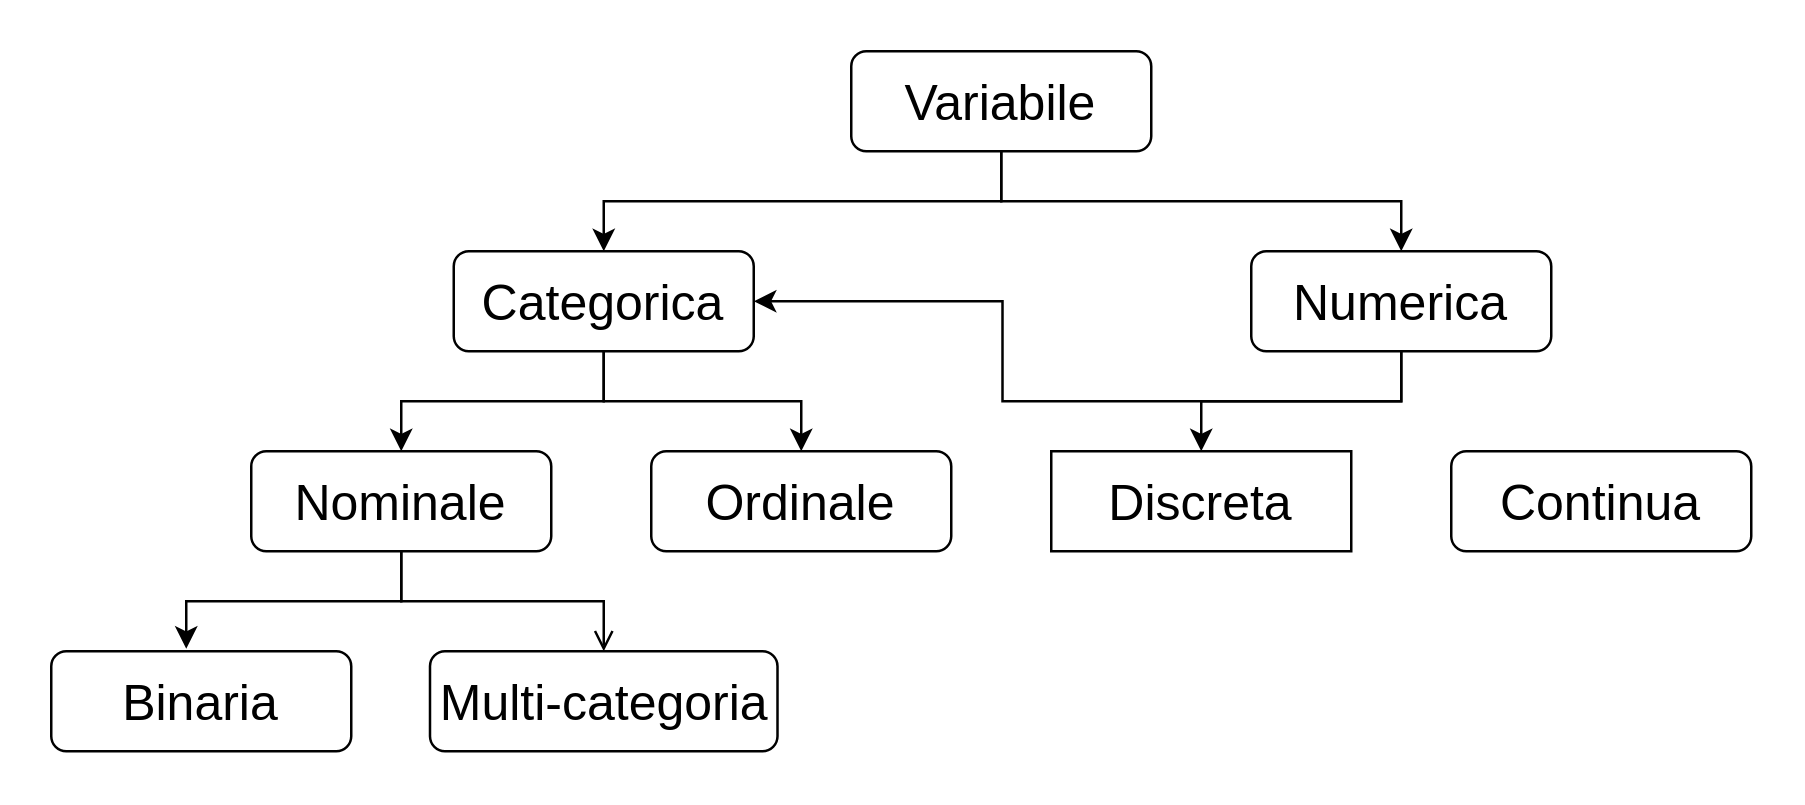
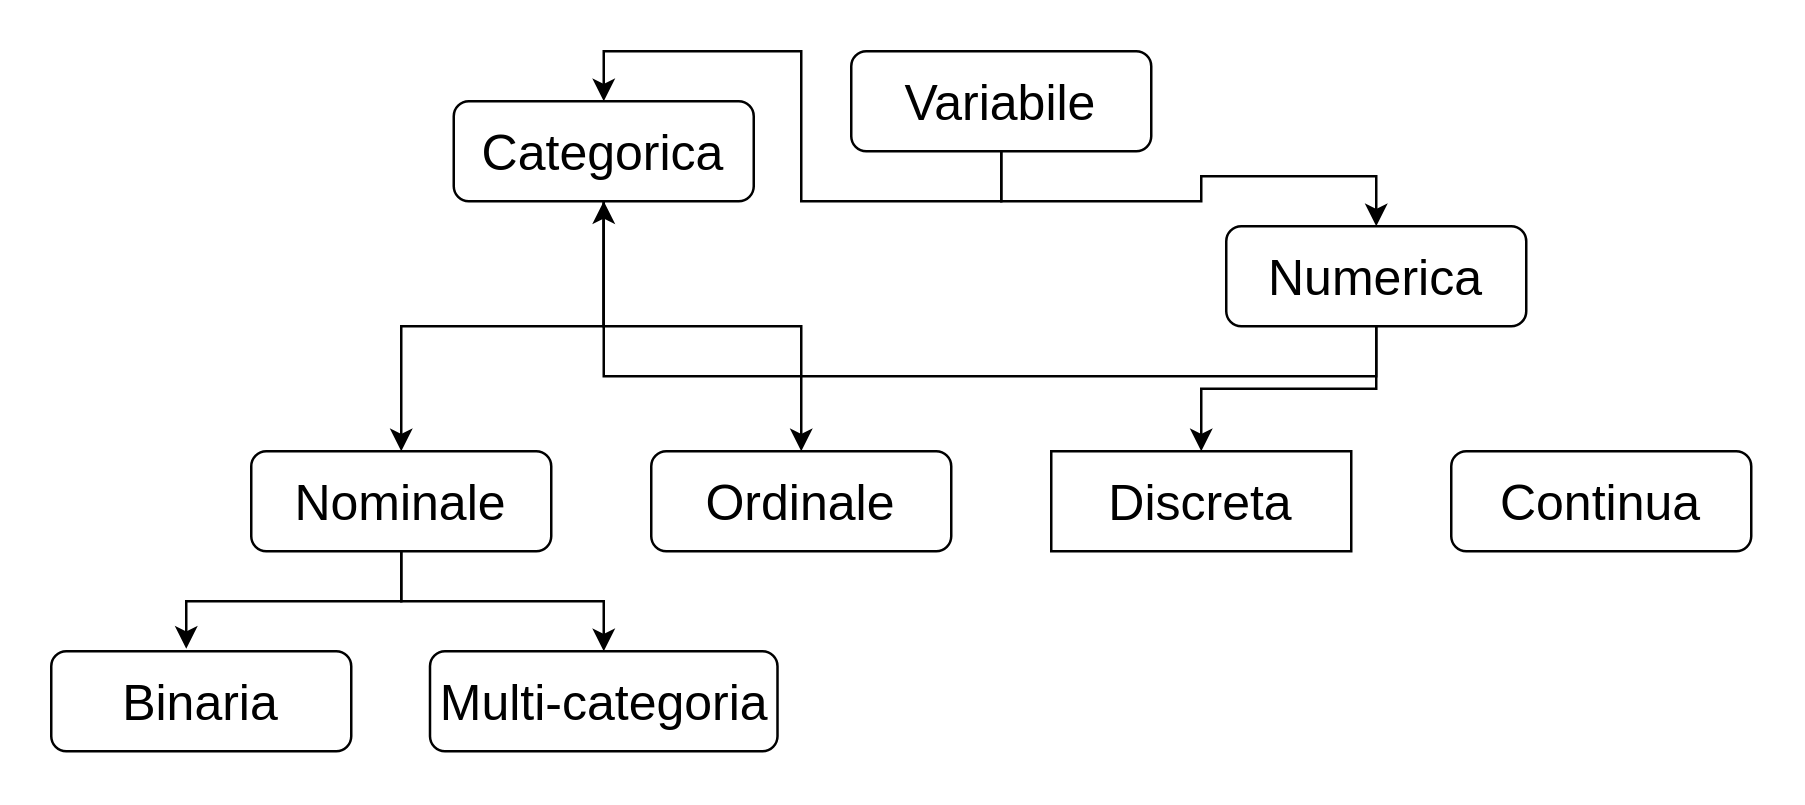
(604, 301) -> (604, 151)
(1401, 301) -> (1376, 276)
(604, 637) -> (604, 633)
